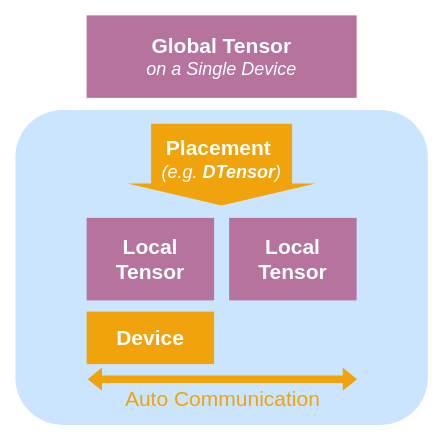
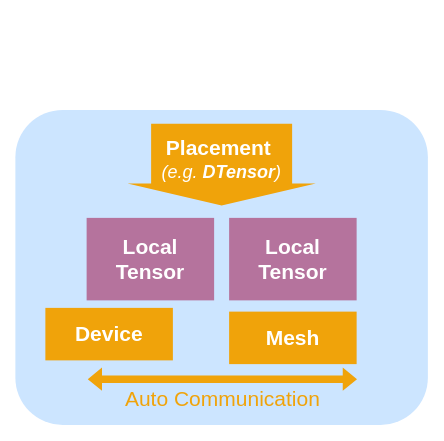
(222, 57) -> none
(150, 338) -> (109, 334)
none -> (293, 338)
